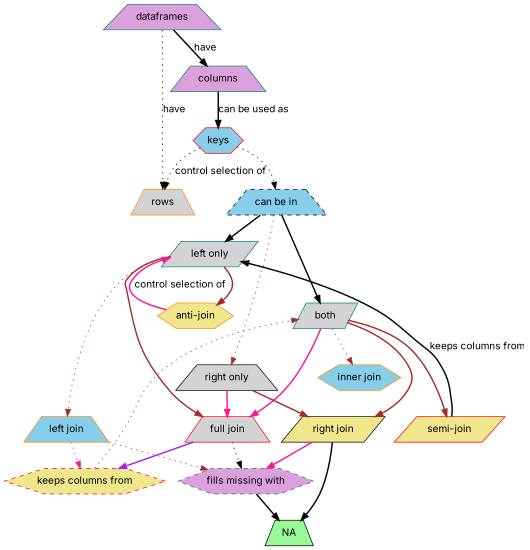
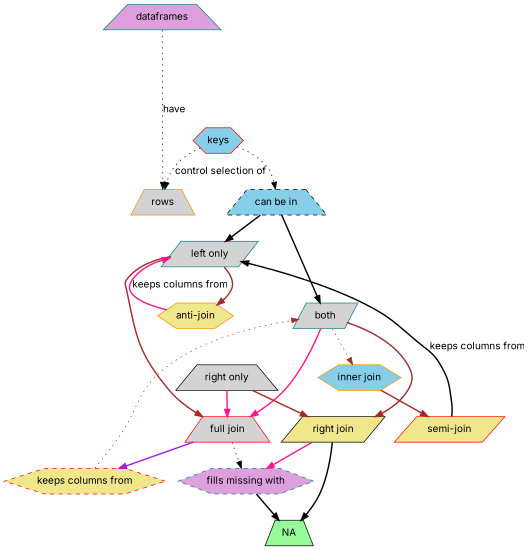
(218, 79) -> none
(180, 285) -> (180, 285)
(257, 287) -> none
(411, 349) -> (404, 403)
(66, 429) -> none
